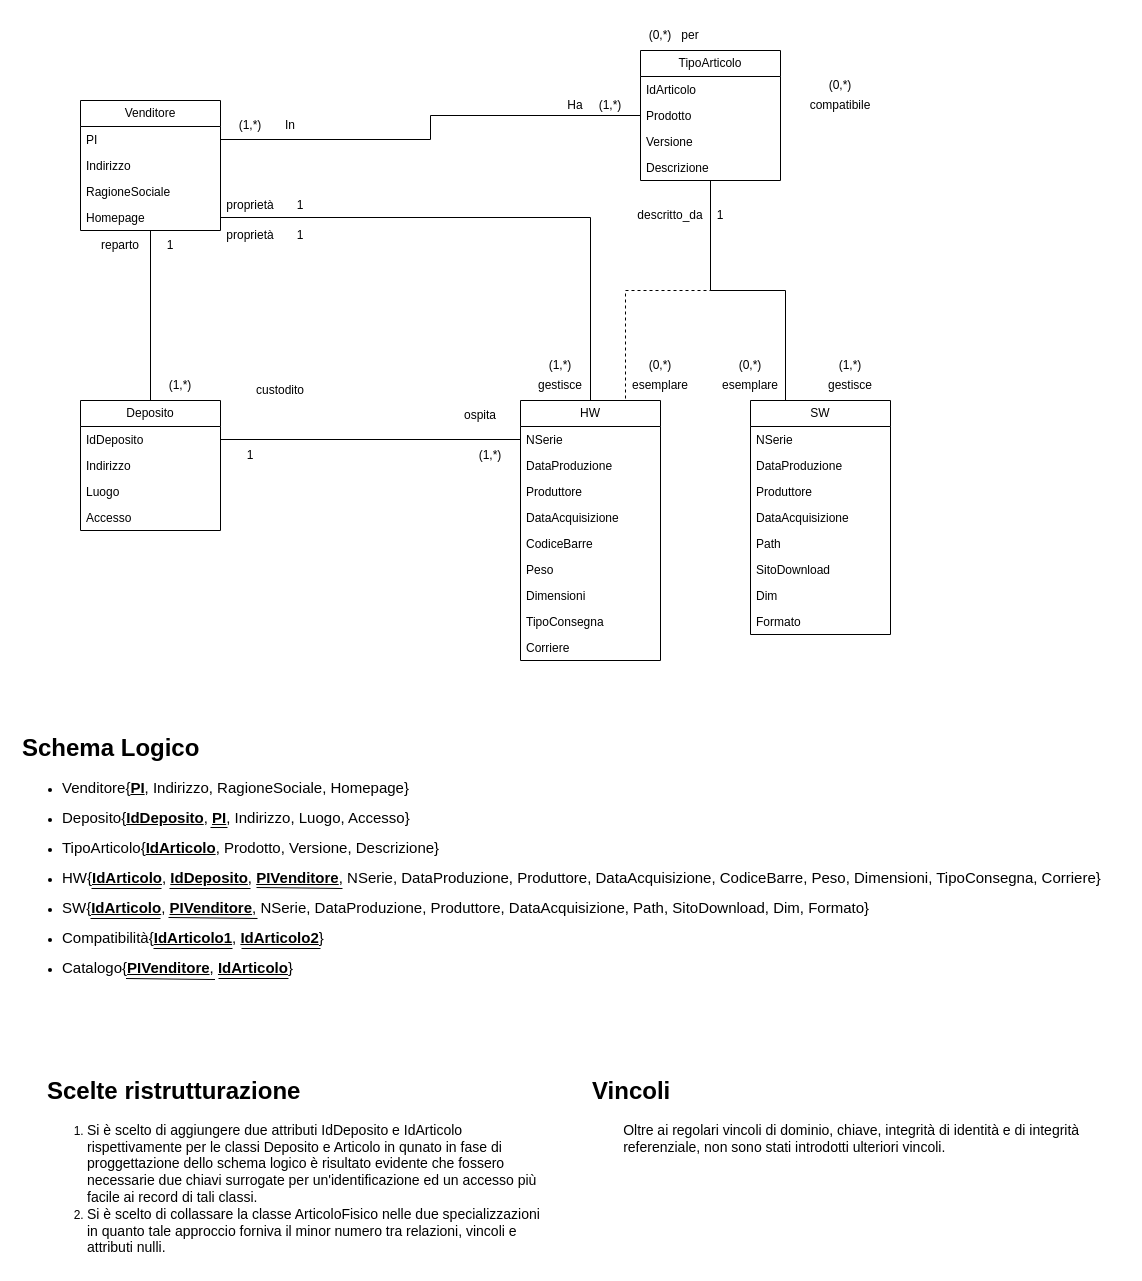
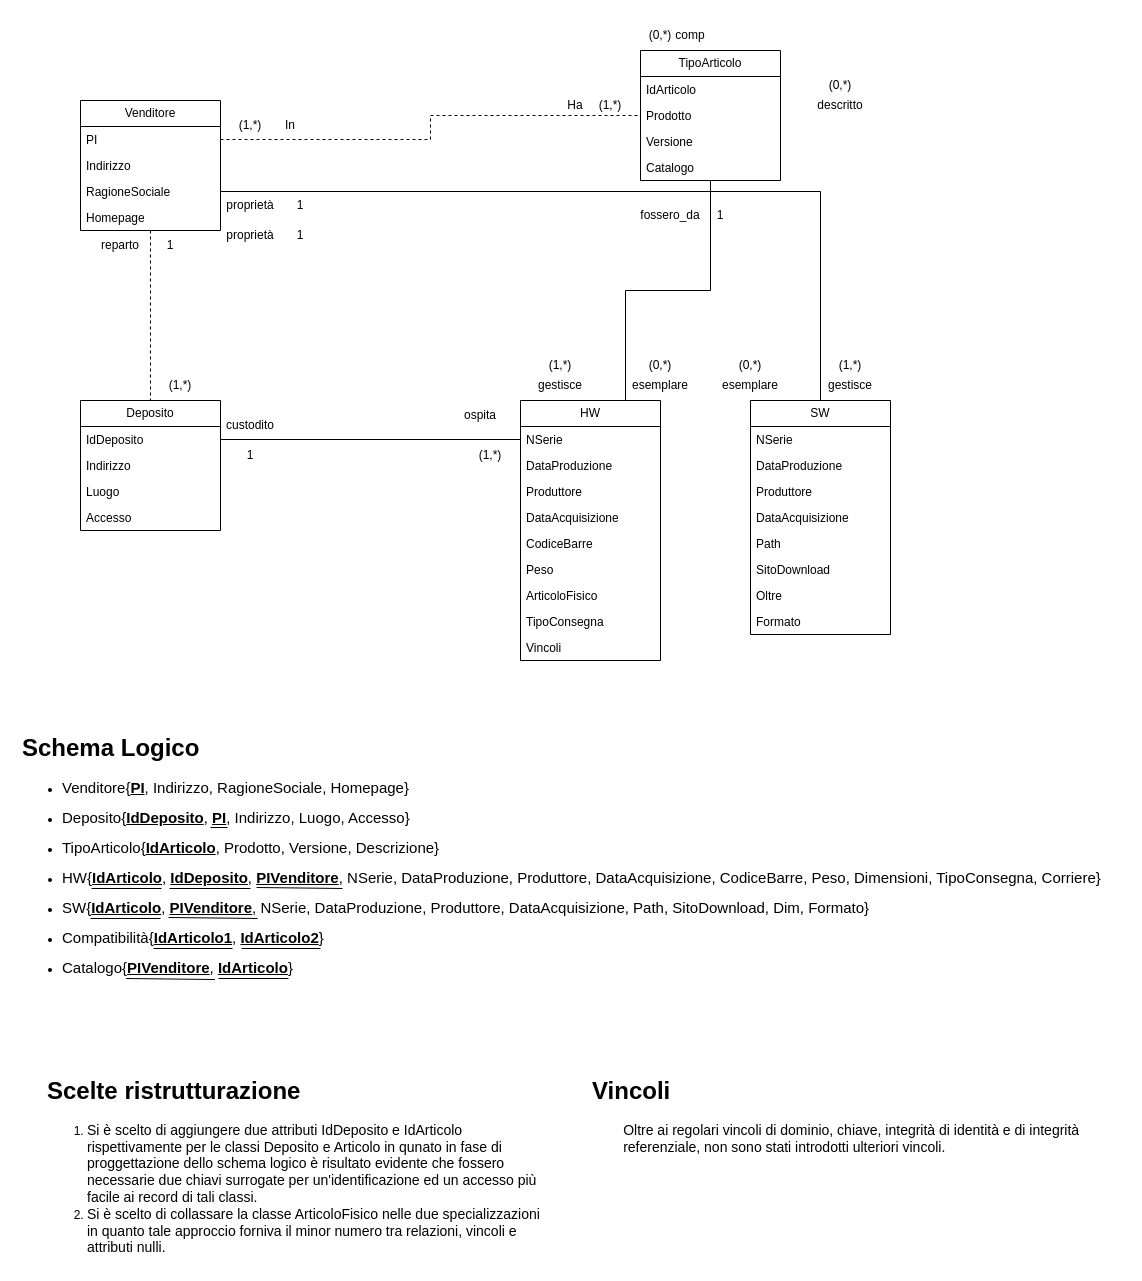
(691, 36) -> (691, 36)
(841, 106) -> (841, 106)
(431, 129) -> (431, 129)
(680, 169) -> (672, 169)
none -> (626, 192)
(671, 216) -> (671, 216)
(498, 218) -> none
(626, 304) -> (626, 304)
(786, 309) -> none
(151, 316) -> (151, 316)
(281, 391) -> (251, 426)
(555, 597) -> (567, 597)
(765, 597) -> (772, 597)
(552, 649) -> (545, 649)
